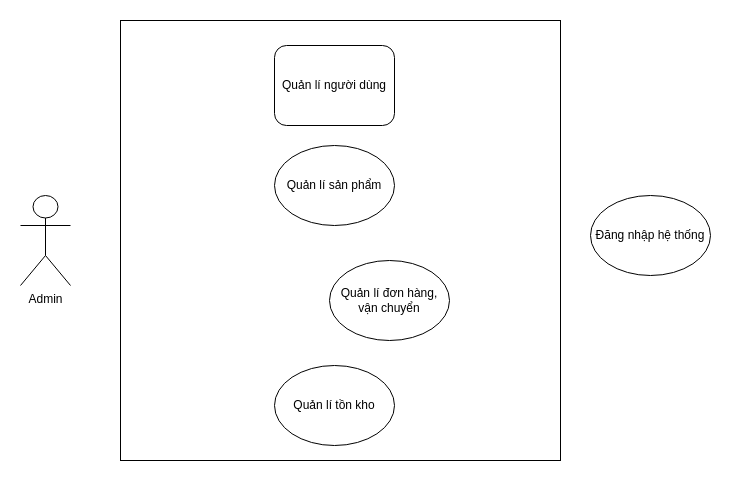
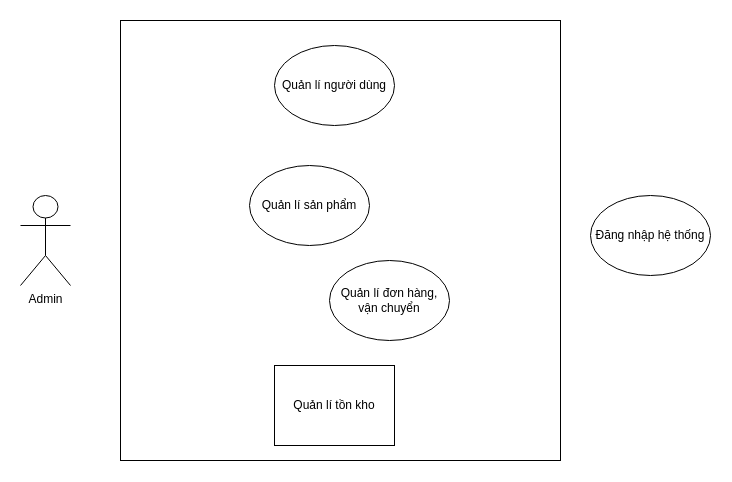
(335, 86) -> (335, 86)
(335, 186) -> (310, 206)
(335, 406) -> (335, 406)
